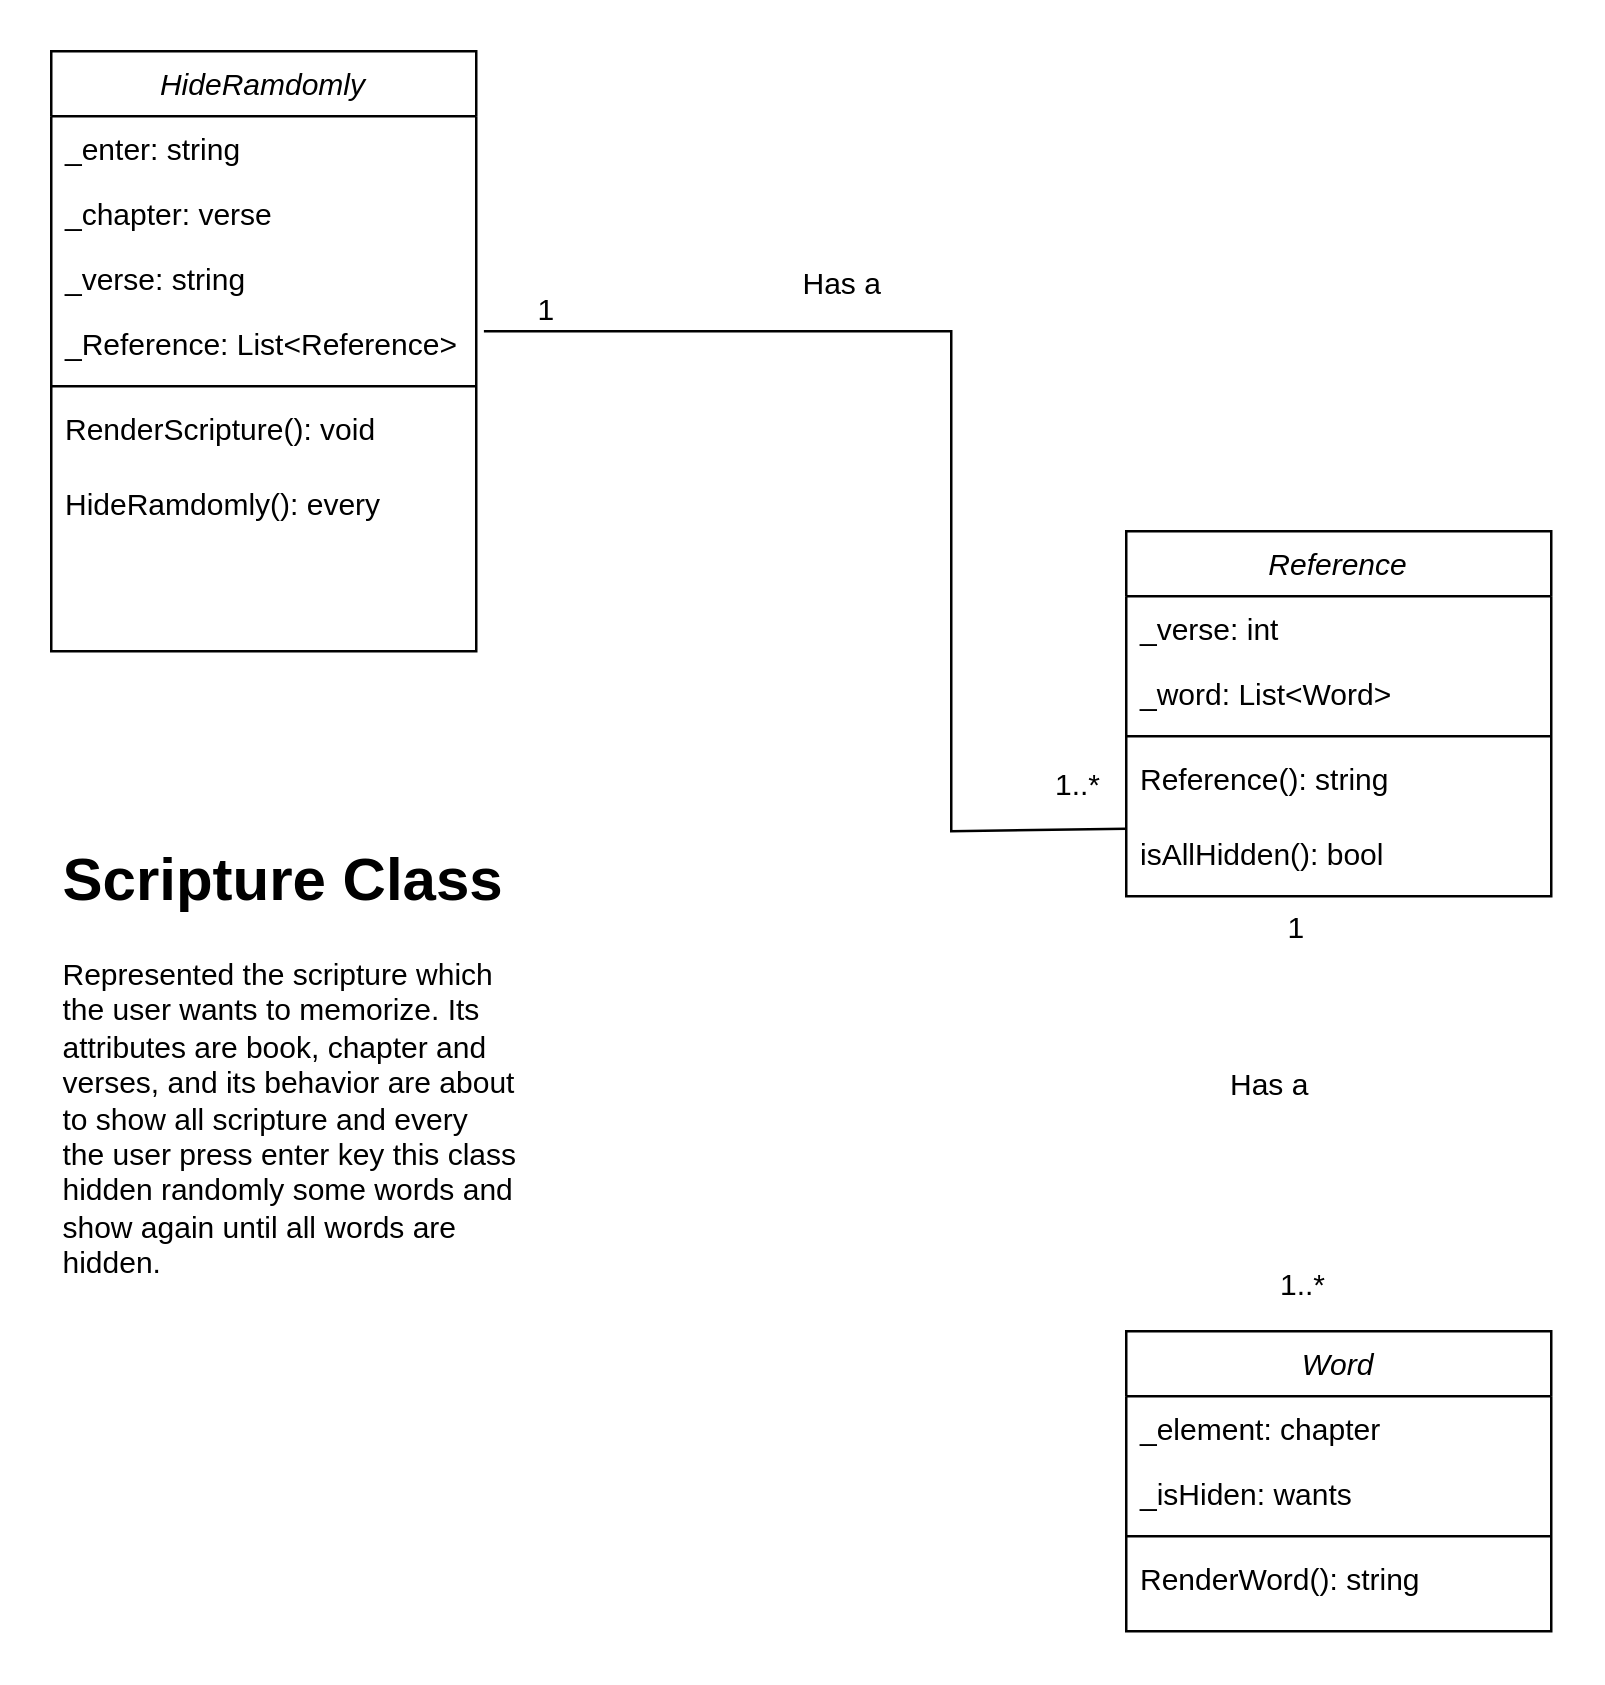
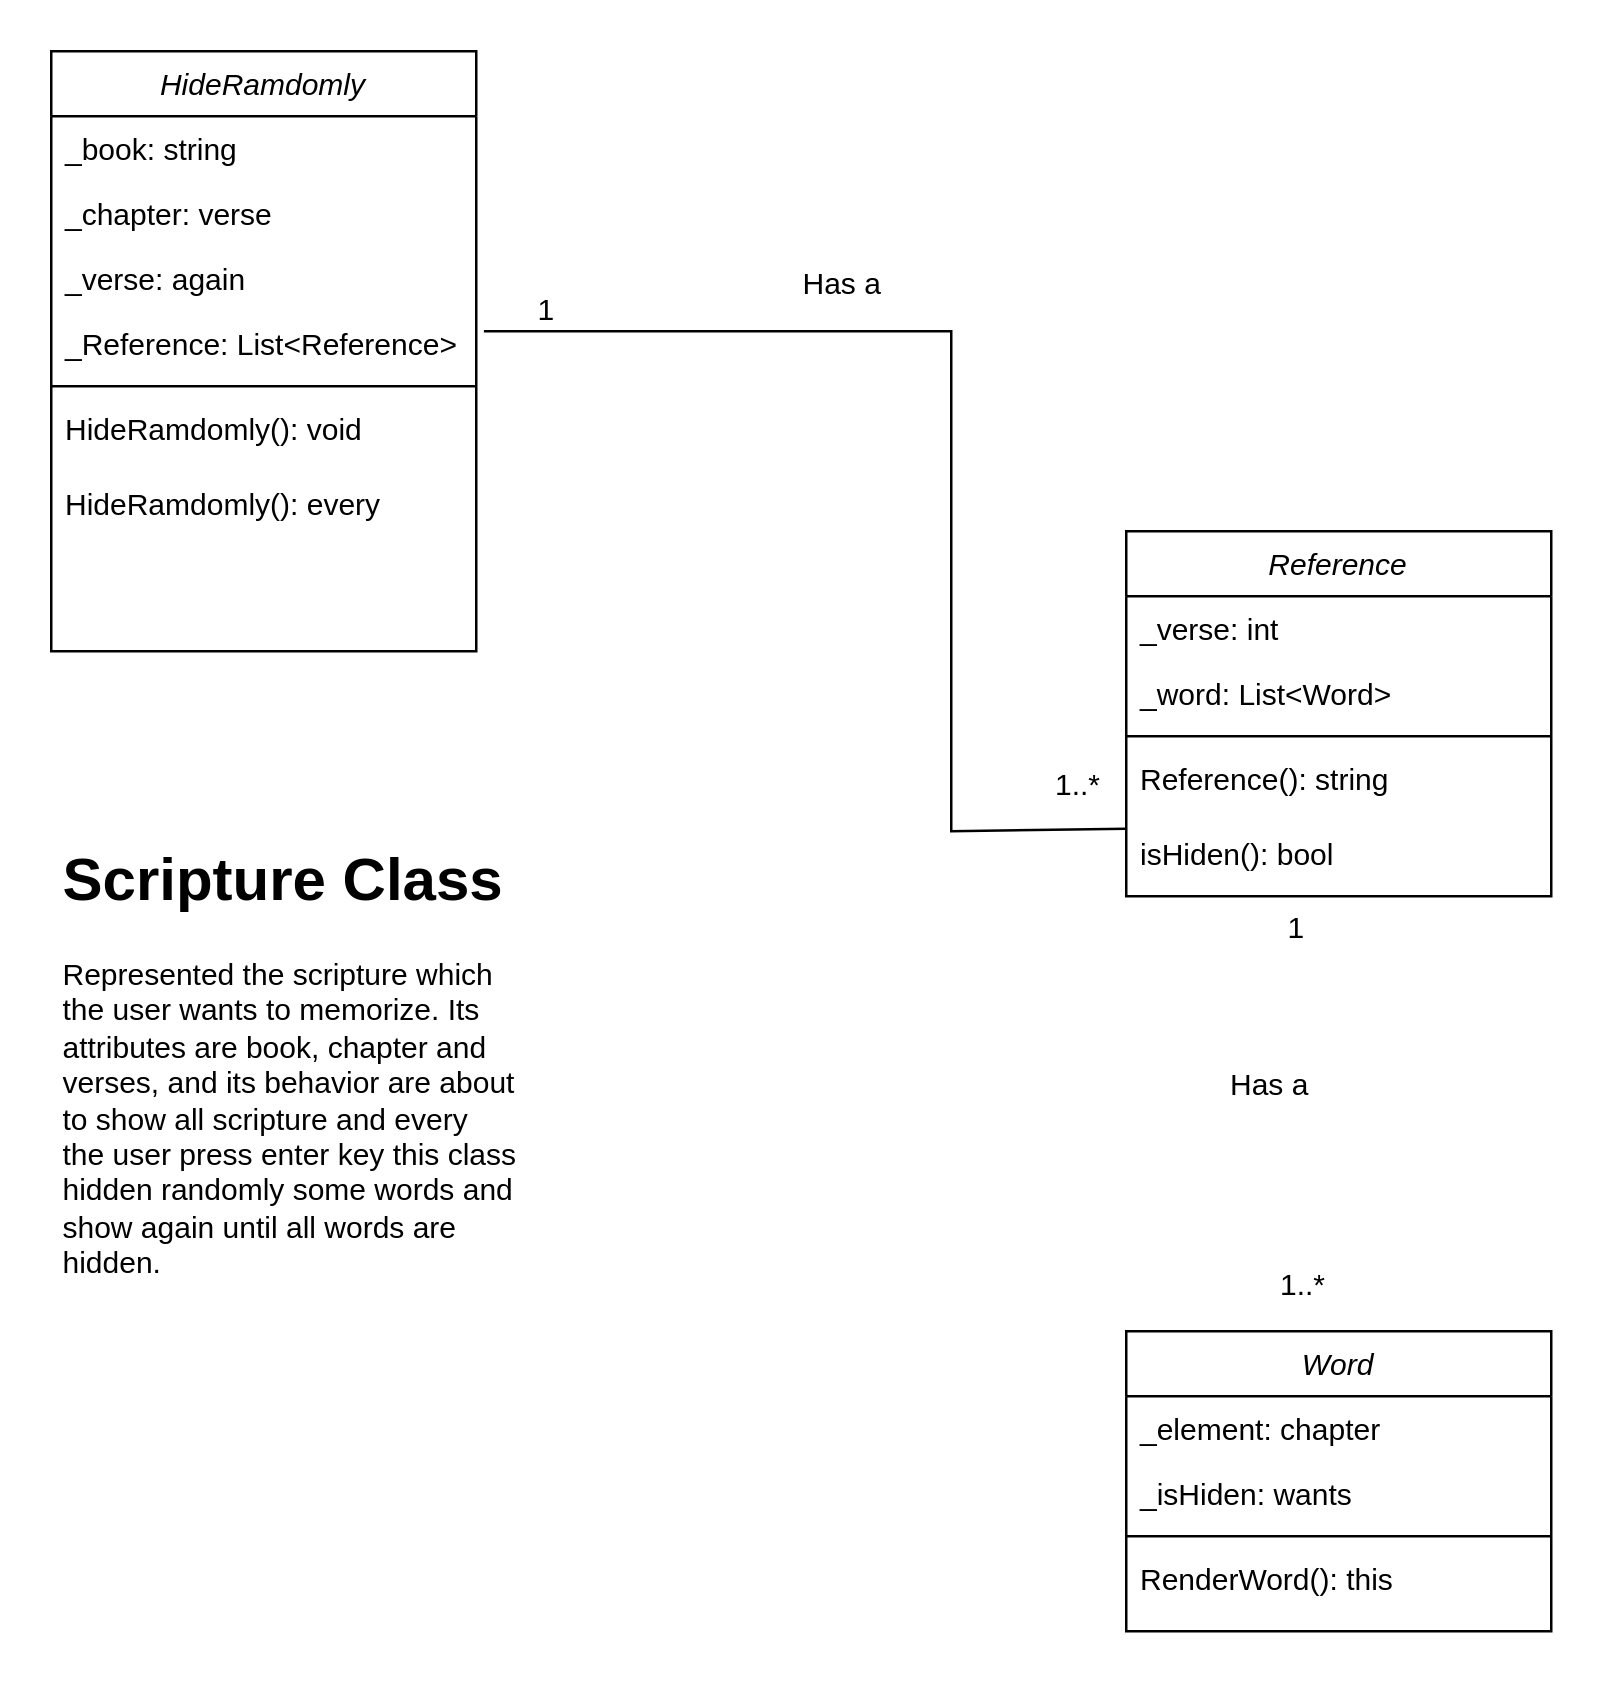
(171, 150) -> (163, 150)
(171, 280) -> (163, 280)
(243, 430) -> (214, 430)
(1272, 855) -> (1247, 855)
(1296, 1580) -> (1280, 1580)
